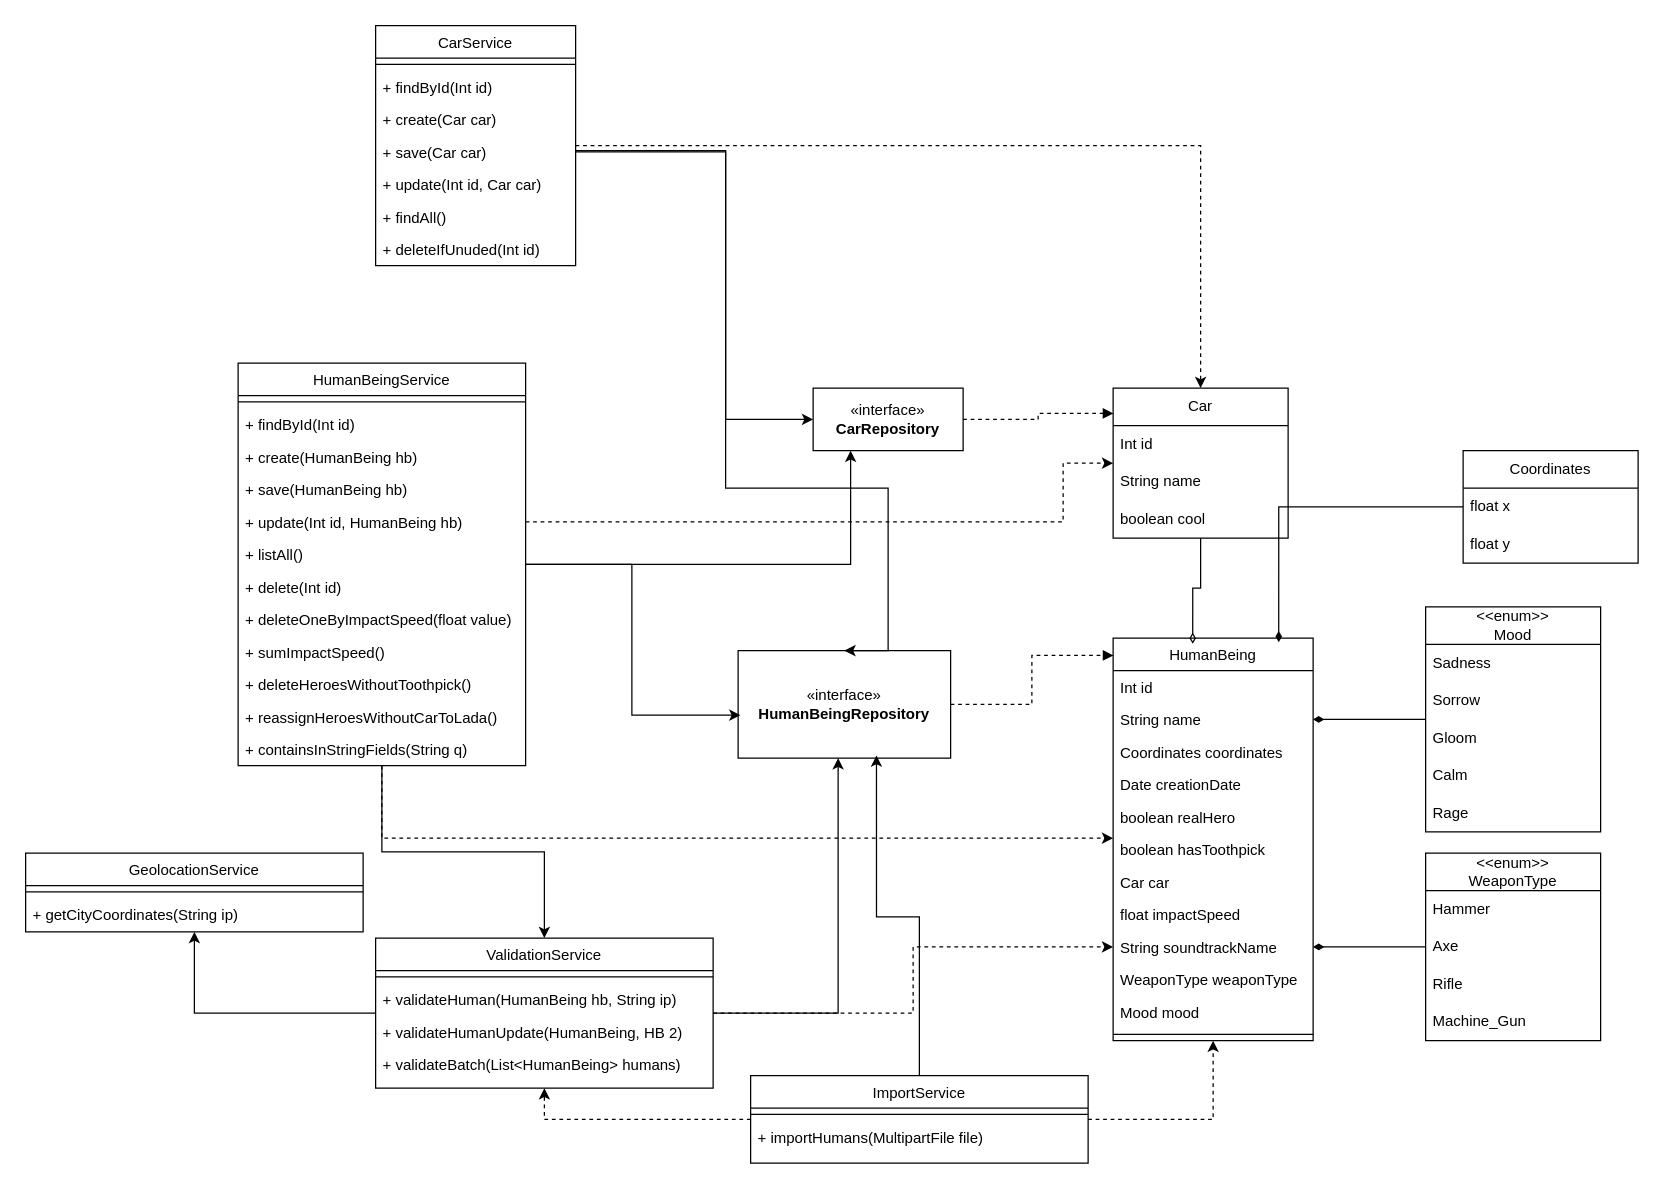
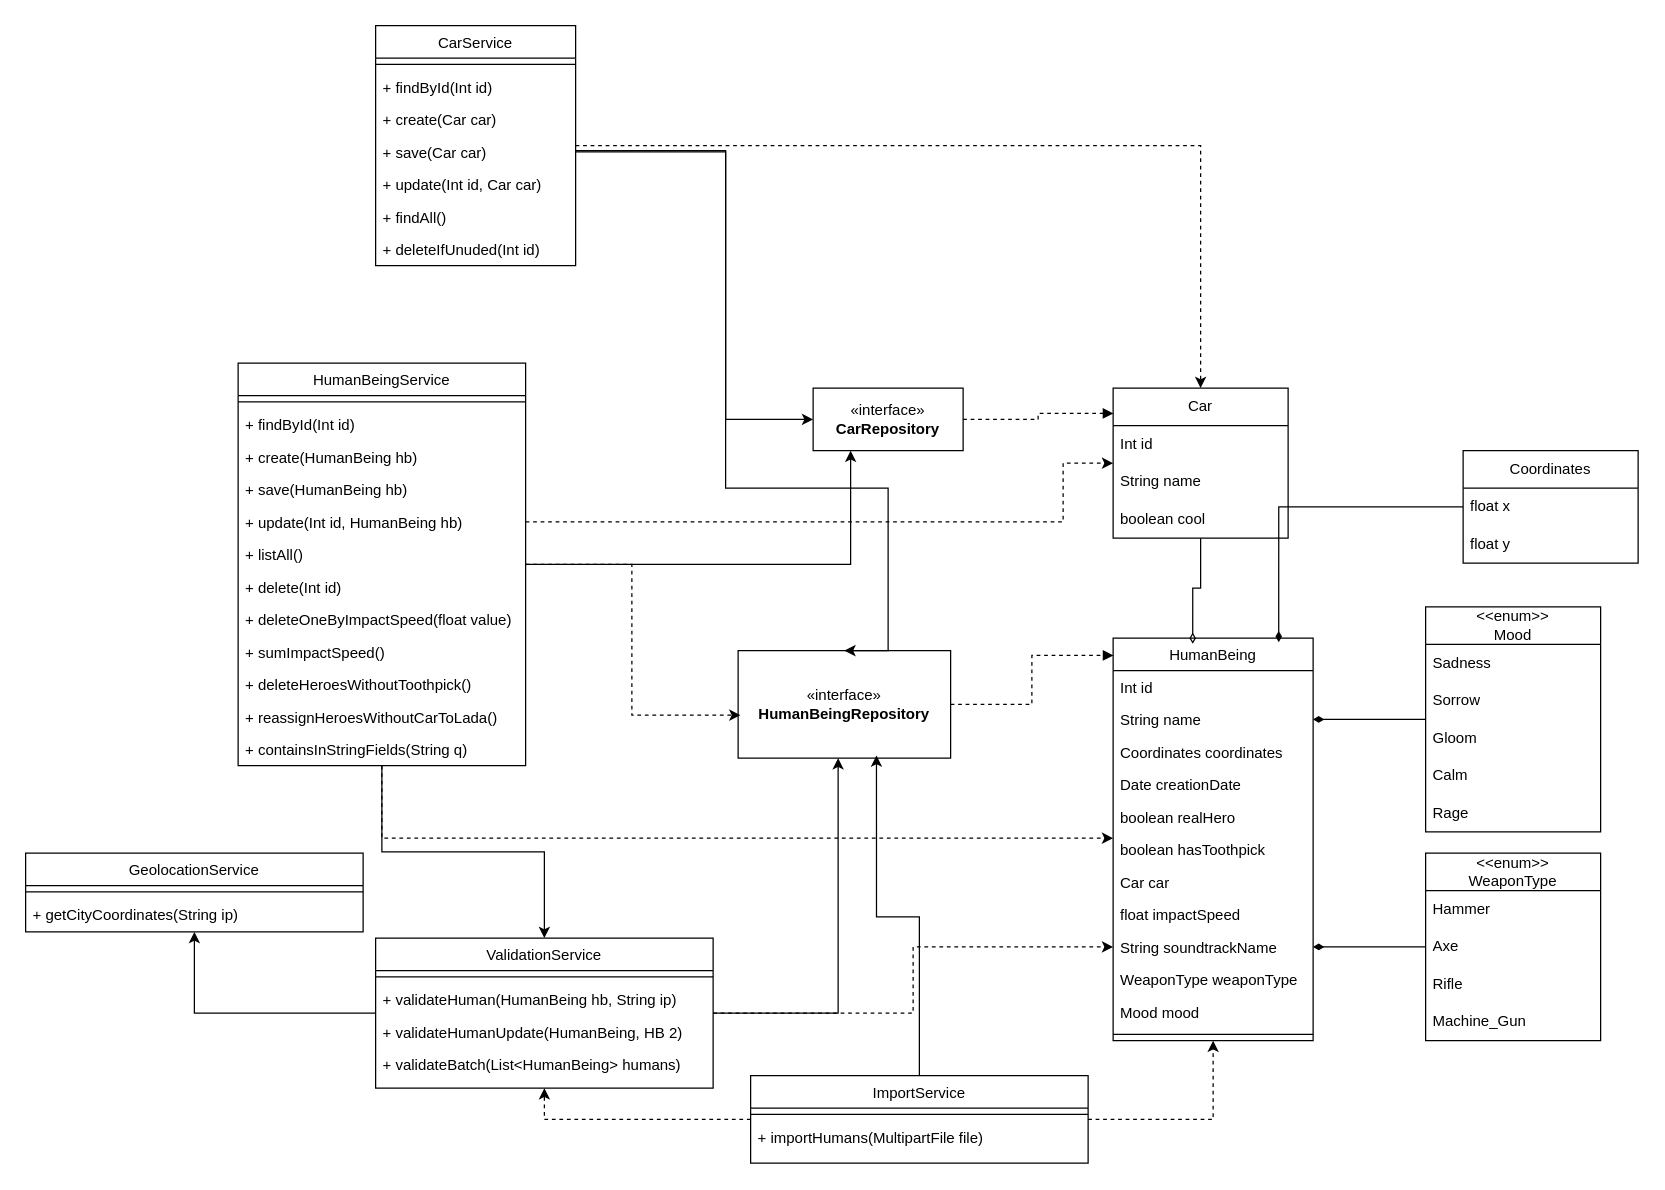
(632, 691) -> (632, 691)
